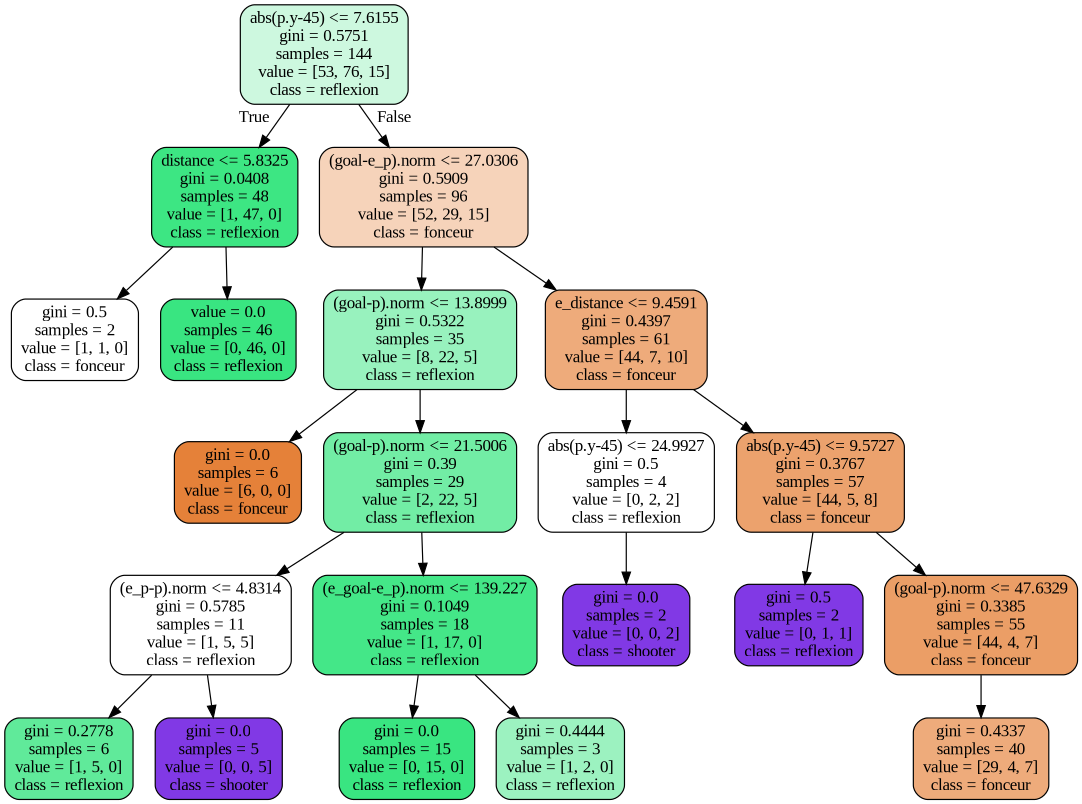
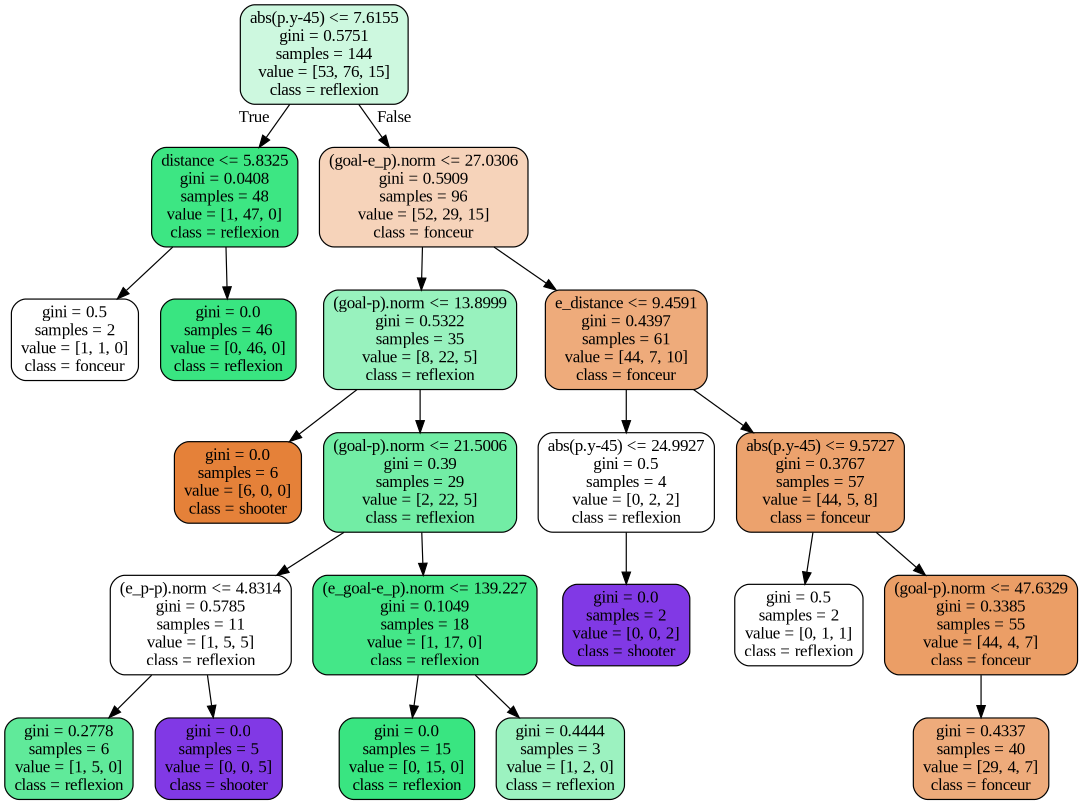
(228, 340) -> (228, 340)
(238, 482) -> (238, 482)
(799, 625) -> (799, 625)
